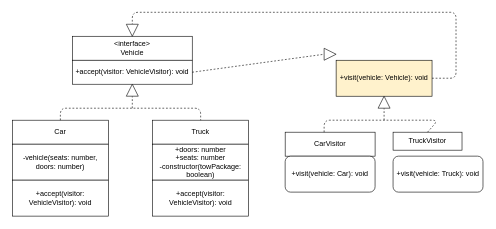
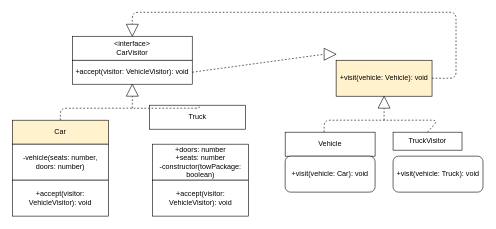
(132, 48) -> (132, 48)
(60, 132) -> (60, 132)
(201, 132) -> (198, 117)
(330, 144) -> (330, 144)
